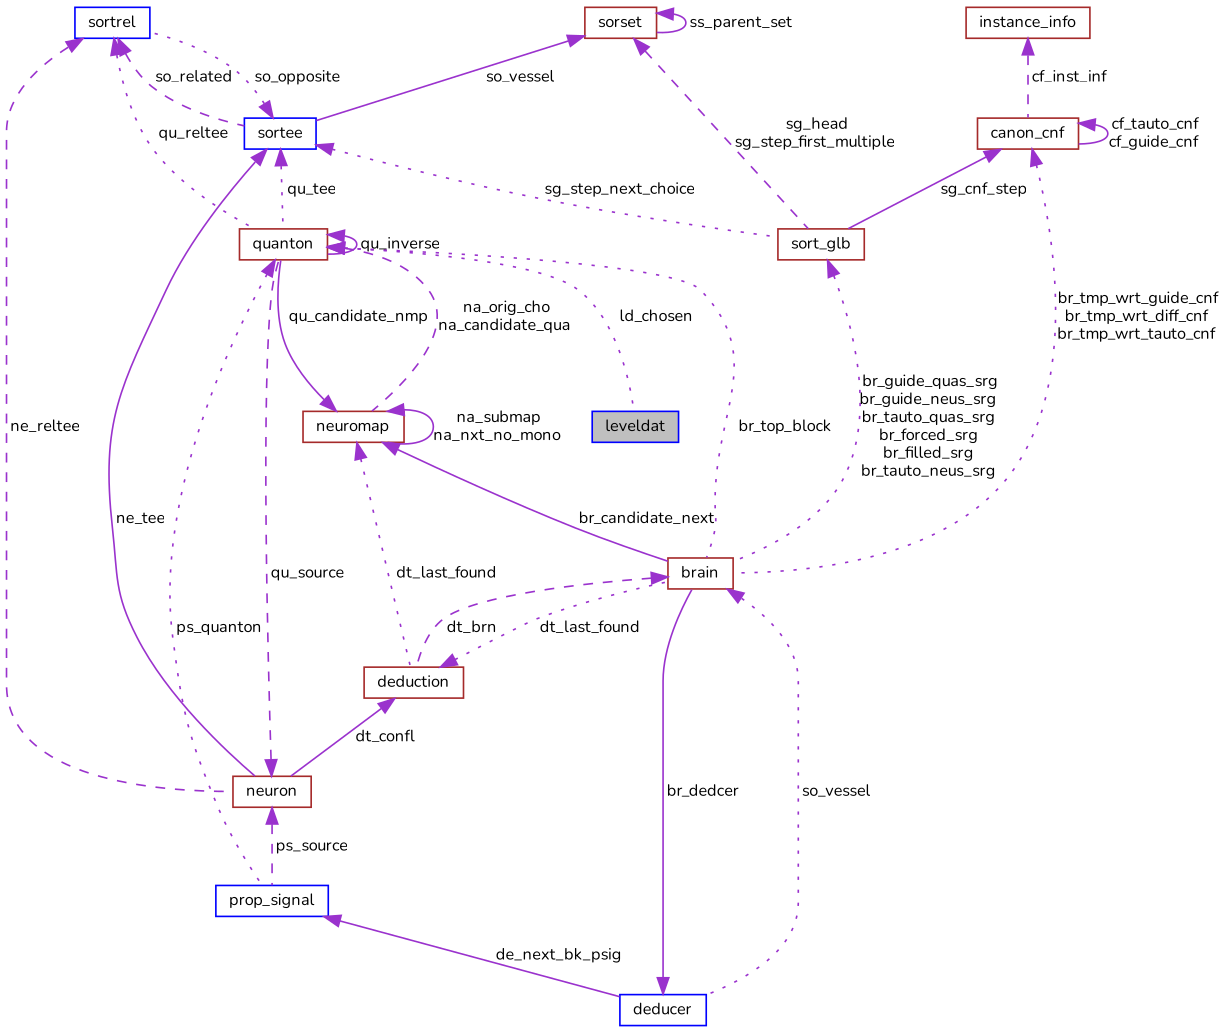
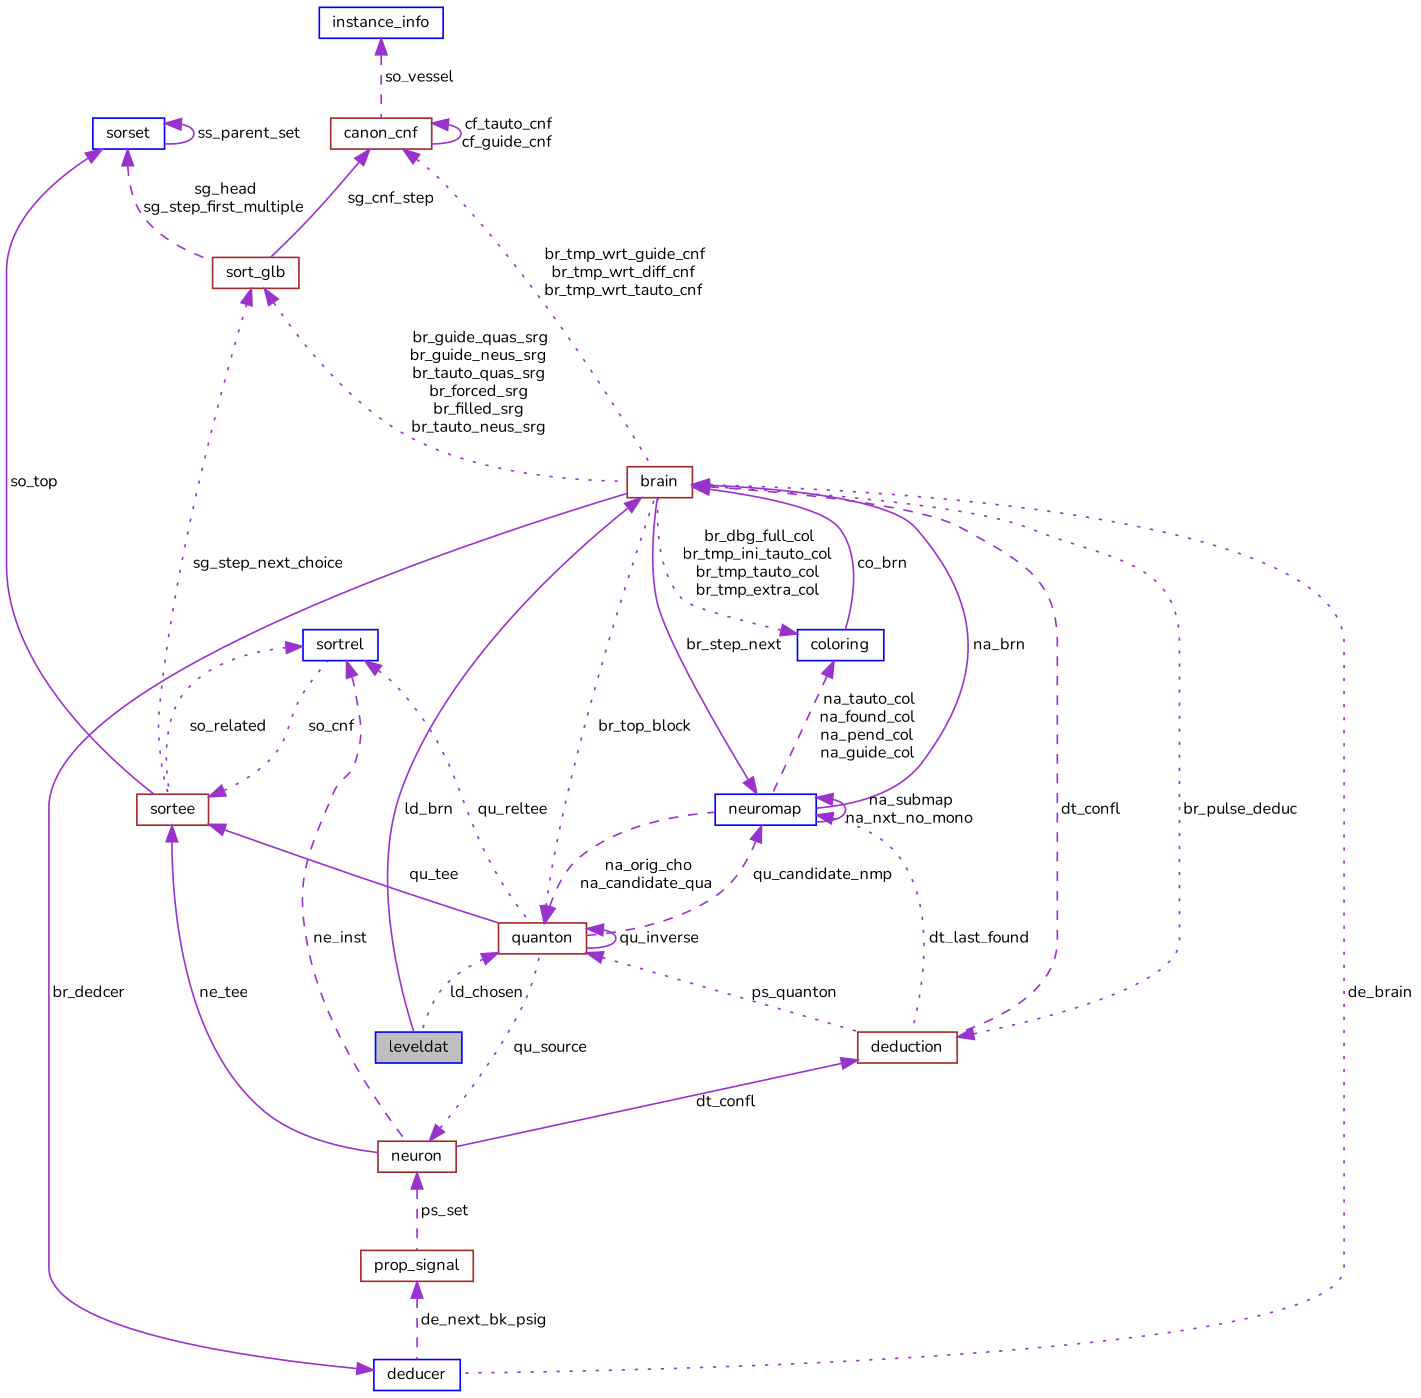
(621, 23) -> (129, 134)
(1028, 23) -> (381, 23)
(296, 77) -> (330, 727)
(519, 77) -> (33, 482)
(1068, 77) -> (418, 77)
(177, 102) -> (187, 689)
(280, 134) -> (173, 810)
(282, 197) -> (361, 878)
(553, 201) -> (185, 547)
(283, 336) -> (686, 912)
(44, 427) -> (339, 938)
(354, 427) -> (766, 810)
(266, 510) -> (500, 1046)
(645, 519) -> (732, 645)
(170, 580) -> (731, 995)
none -> (958, 597)
(471, 628) -> (1089, 810)
(588, 628) -> (1239, 810)
none -> (841, 645)
none -> (419, 749)
(835, 792) -> (1379, 993)
(310, 846) -> (443, 1211)
(272, 901) -> (417, 1266)
(480, 959) -> (417, 1329)
